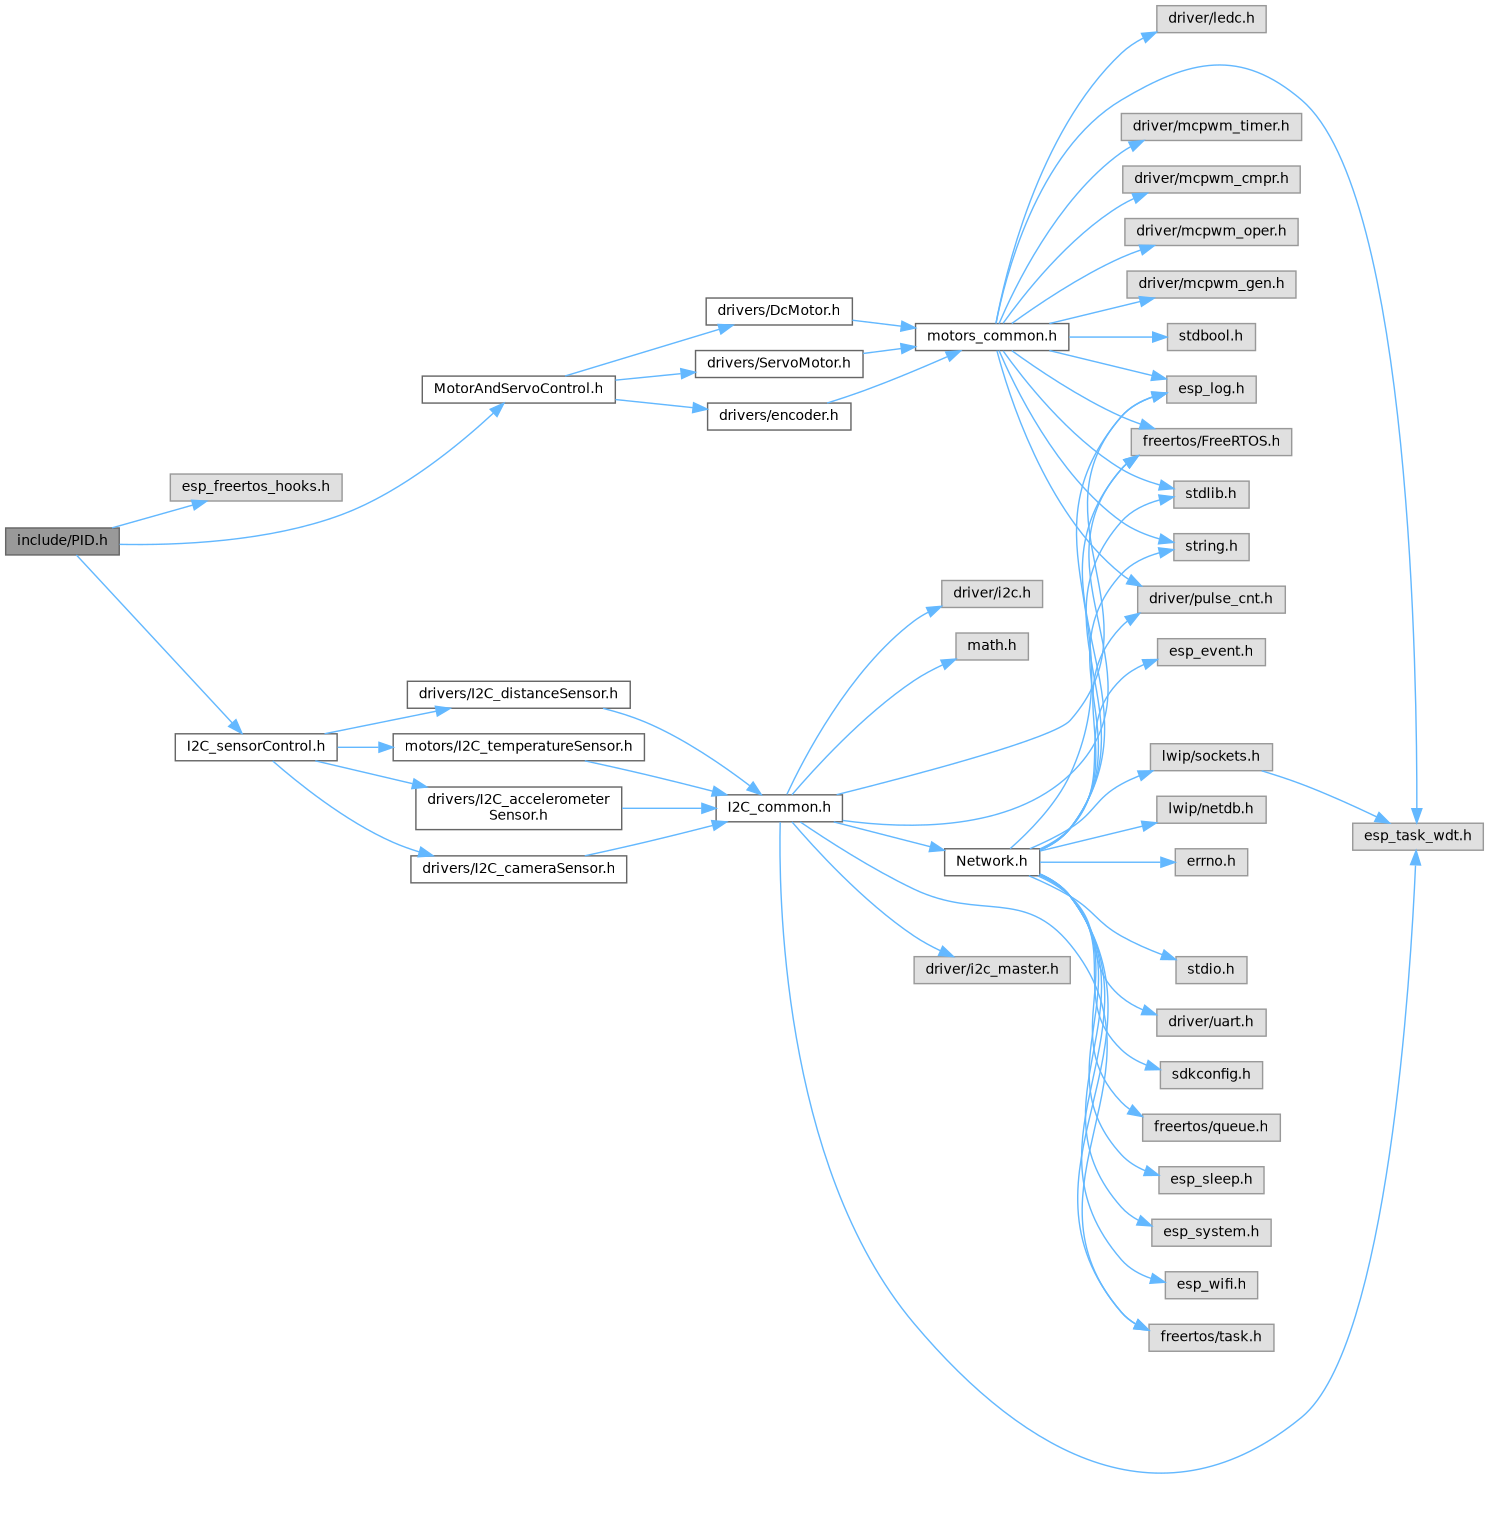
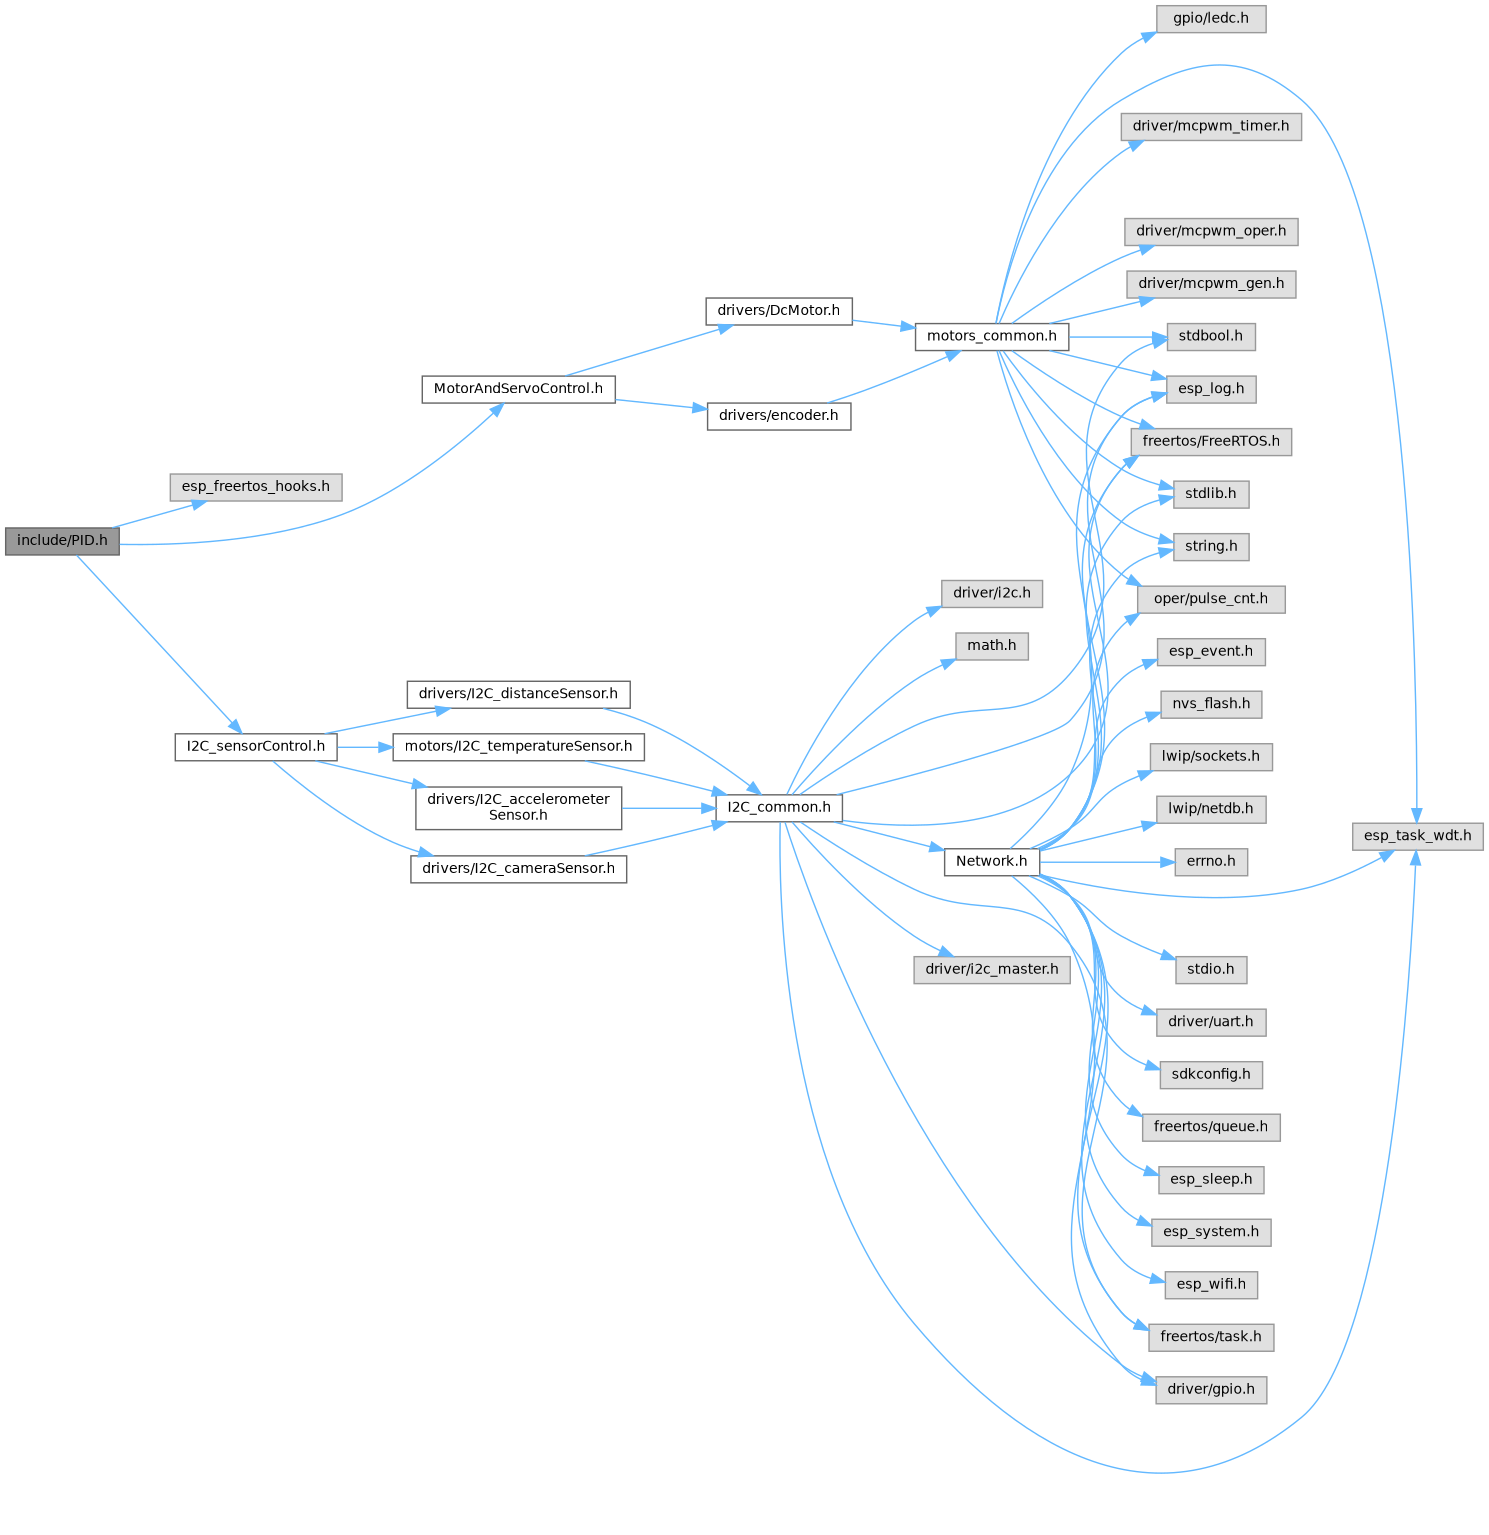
(1211, 19) -> (1211, 19)
(1211, 180) -> none
(779, 364) -> none
(1211, 600) -> (1211, 600)
none -> (1078, 661)
none -> (1211, 705)
(1320, 792) -> (1213, 897)
none -> (1211, 1390)
